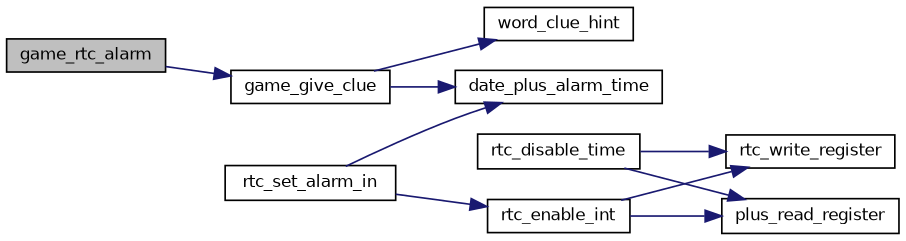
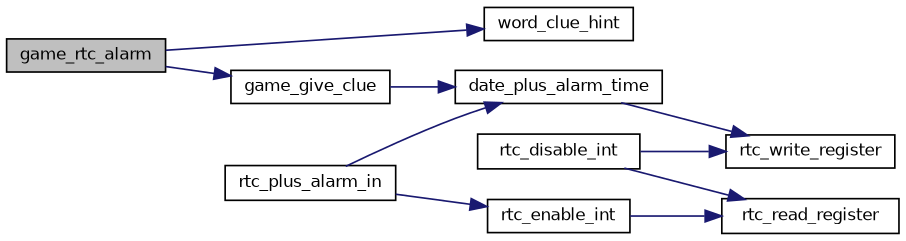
(427, 57) -> (316, 40)
(559, 151) -> (559, 151)
(310, 183) -> (310, 183)
(663, 189) -> (676, 117)
(810, 216) -> (810, 216)
